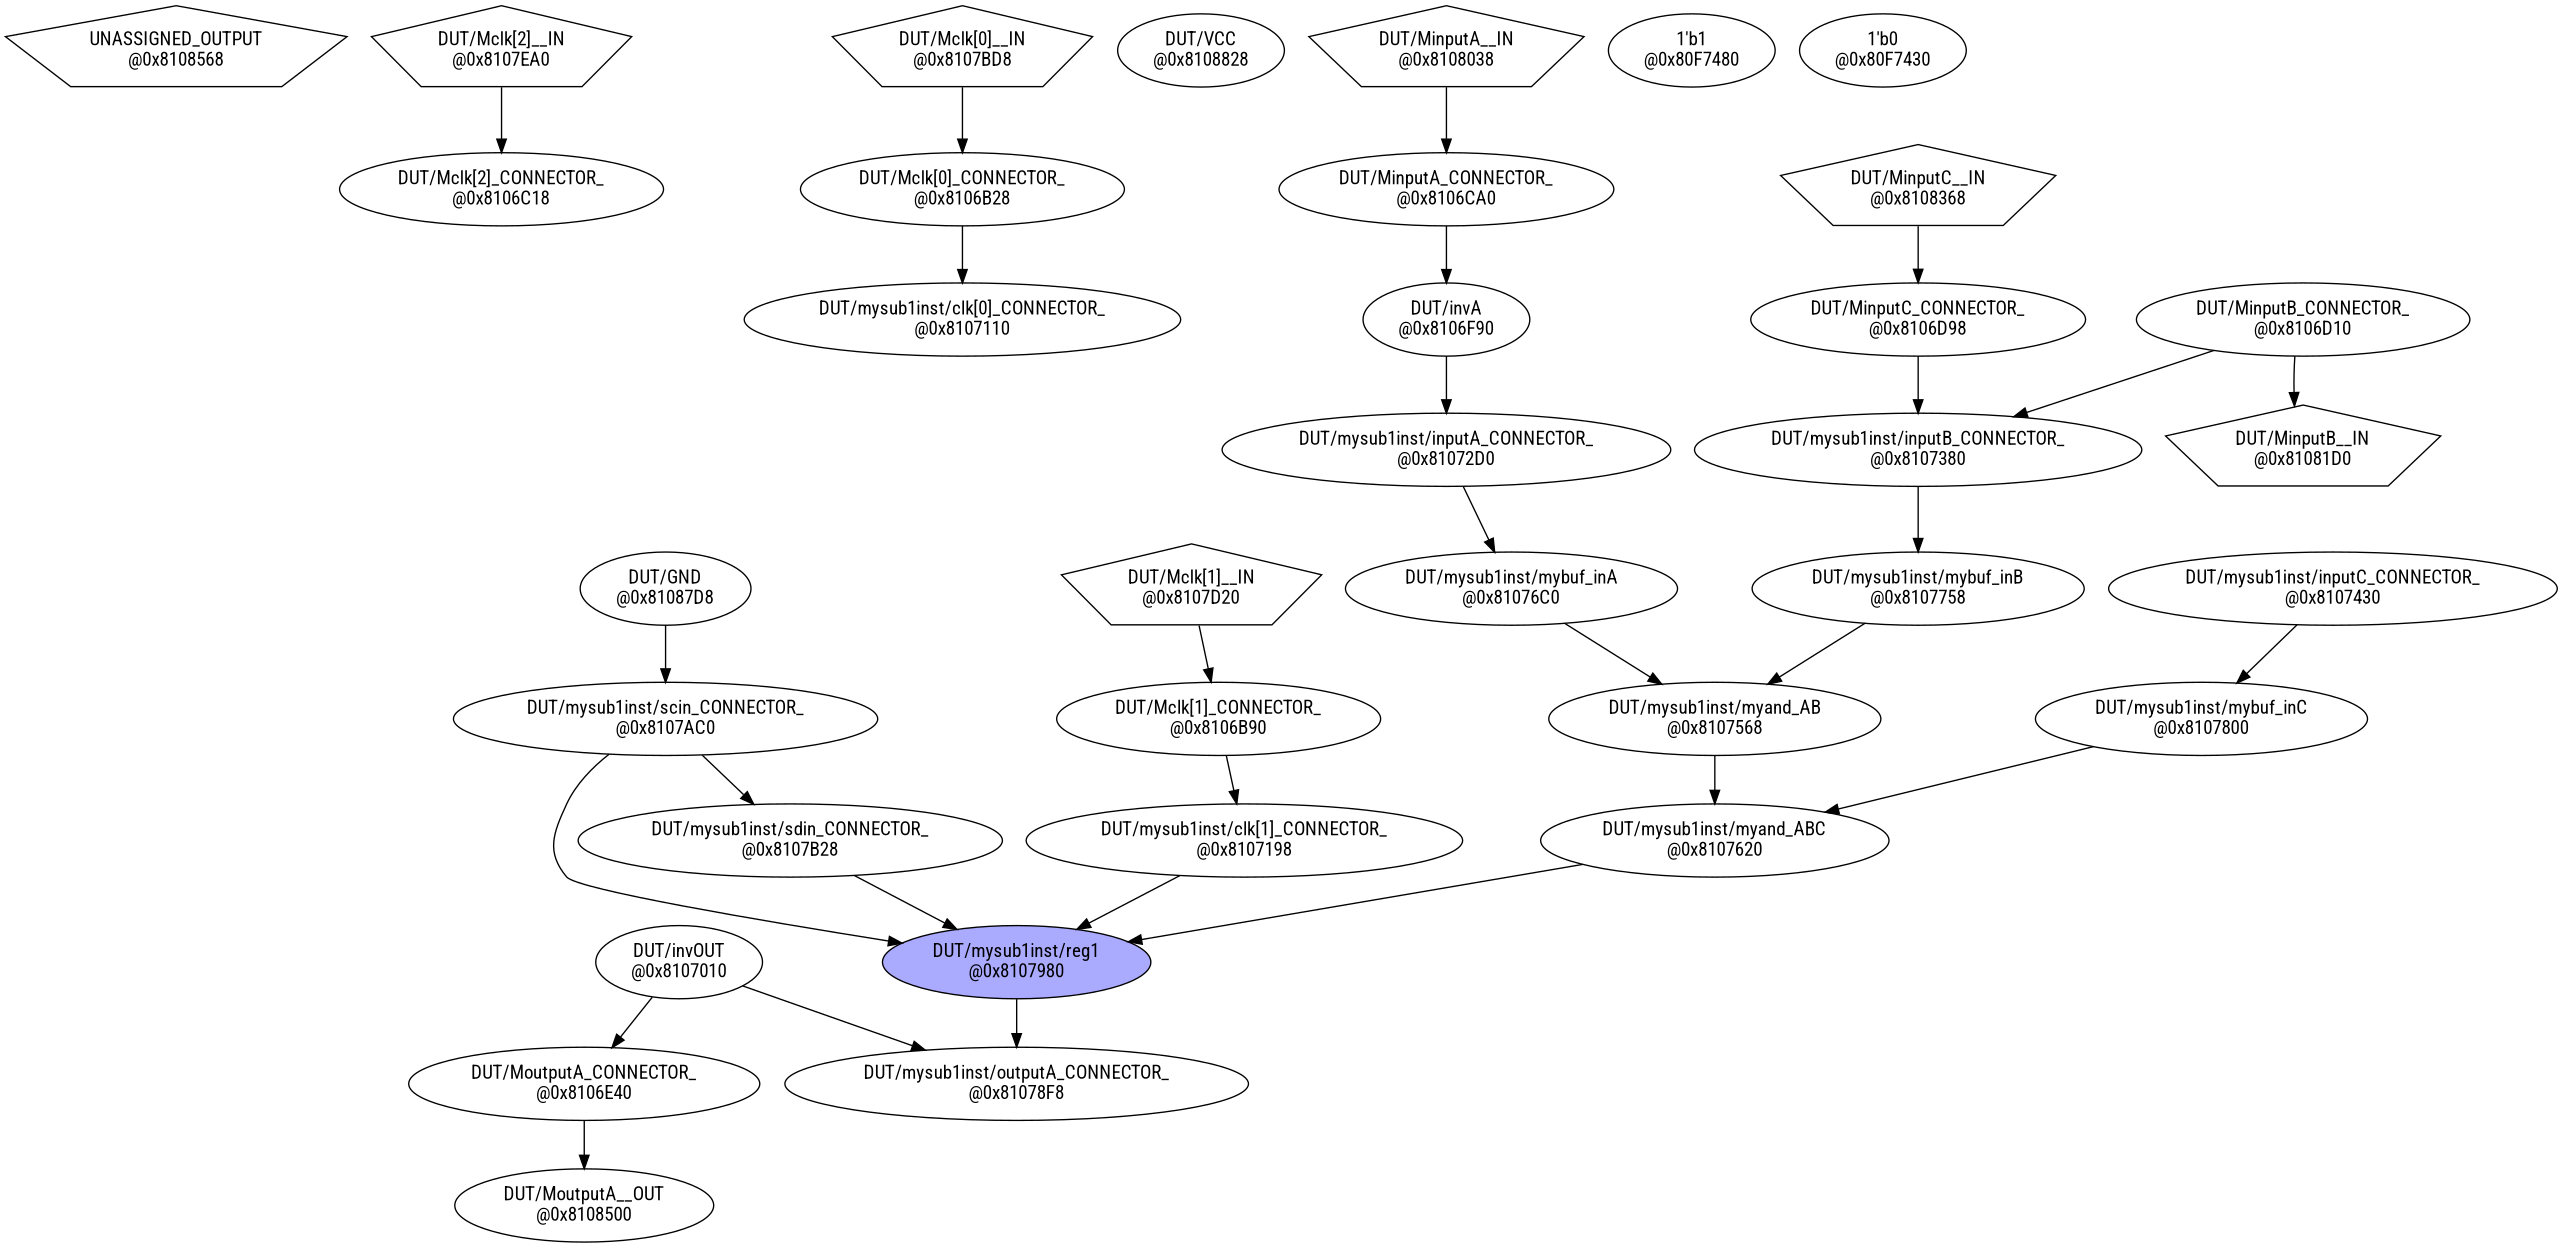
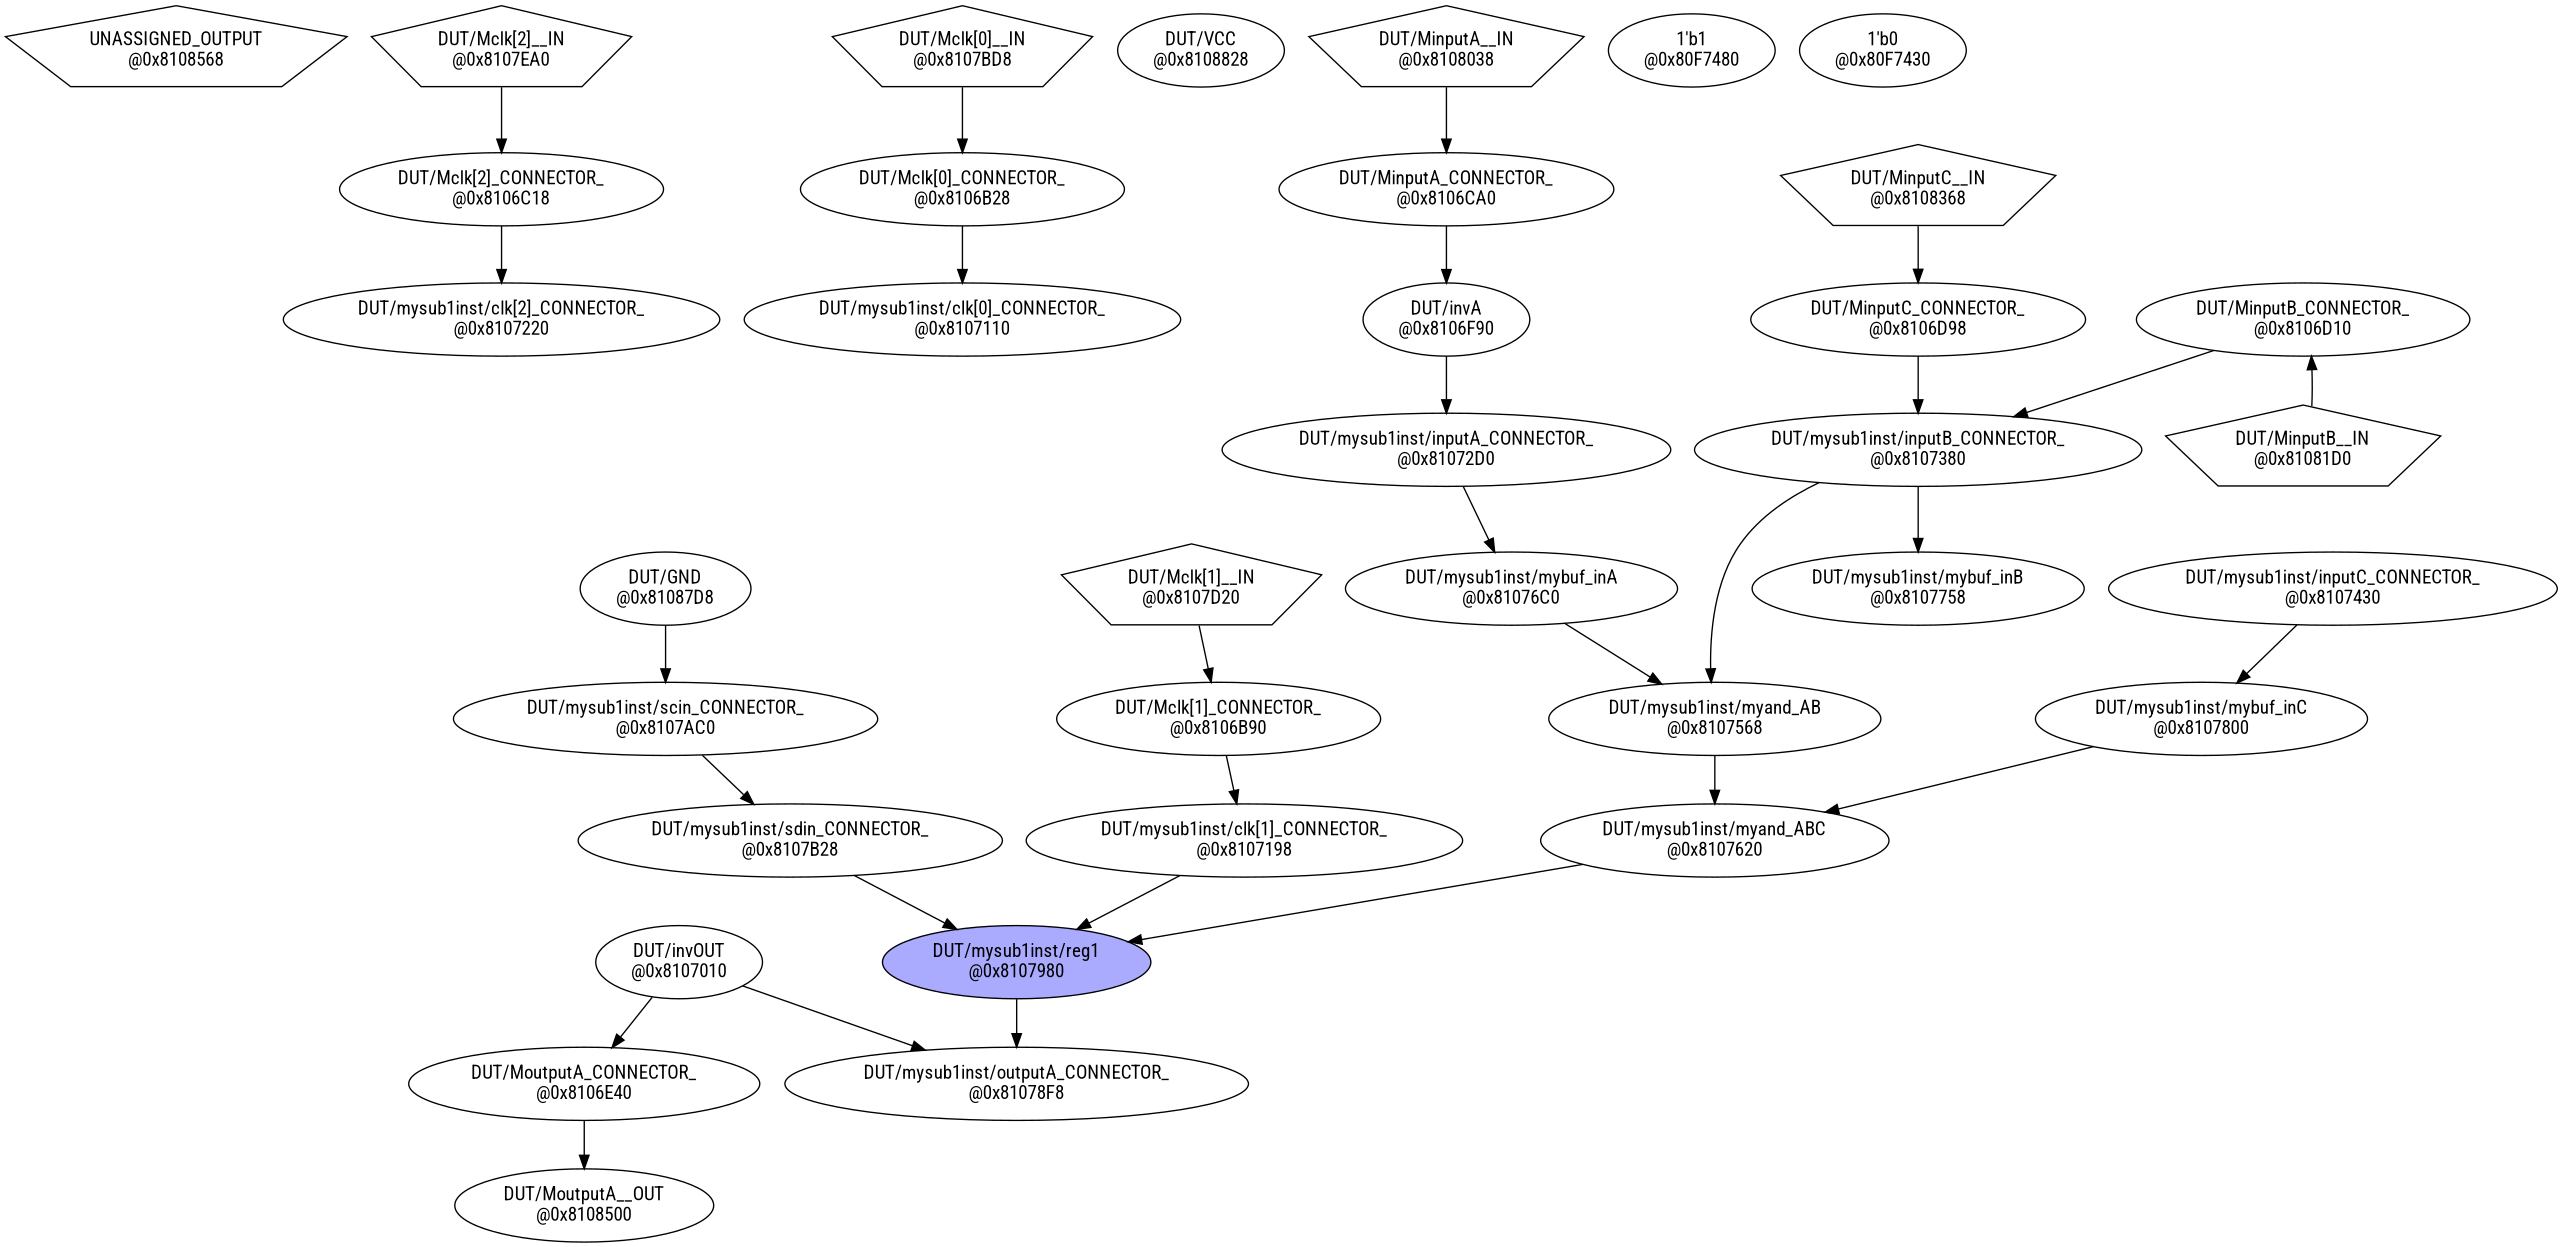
none -> (502, 320)
(2294, 374) -> (2312, 388)
(1822, 650) -> (1733, 556)
(655, 901) -> none
